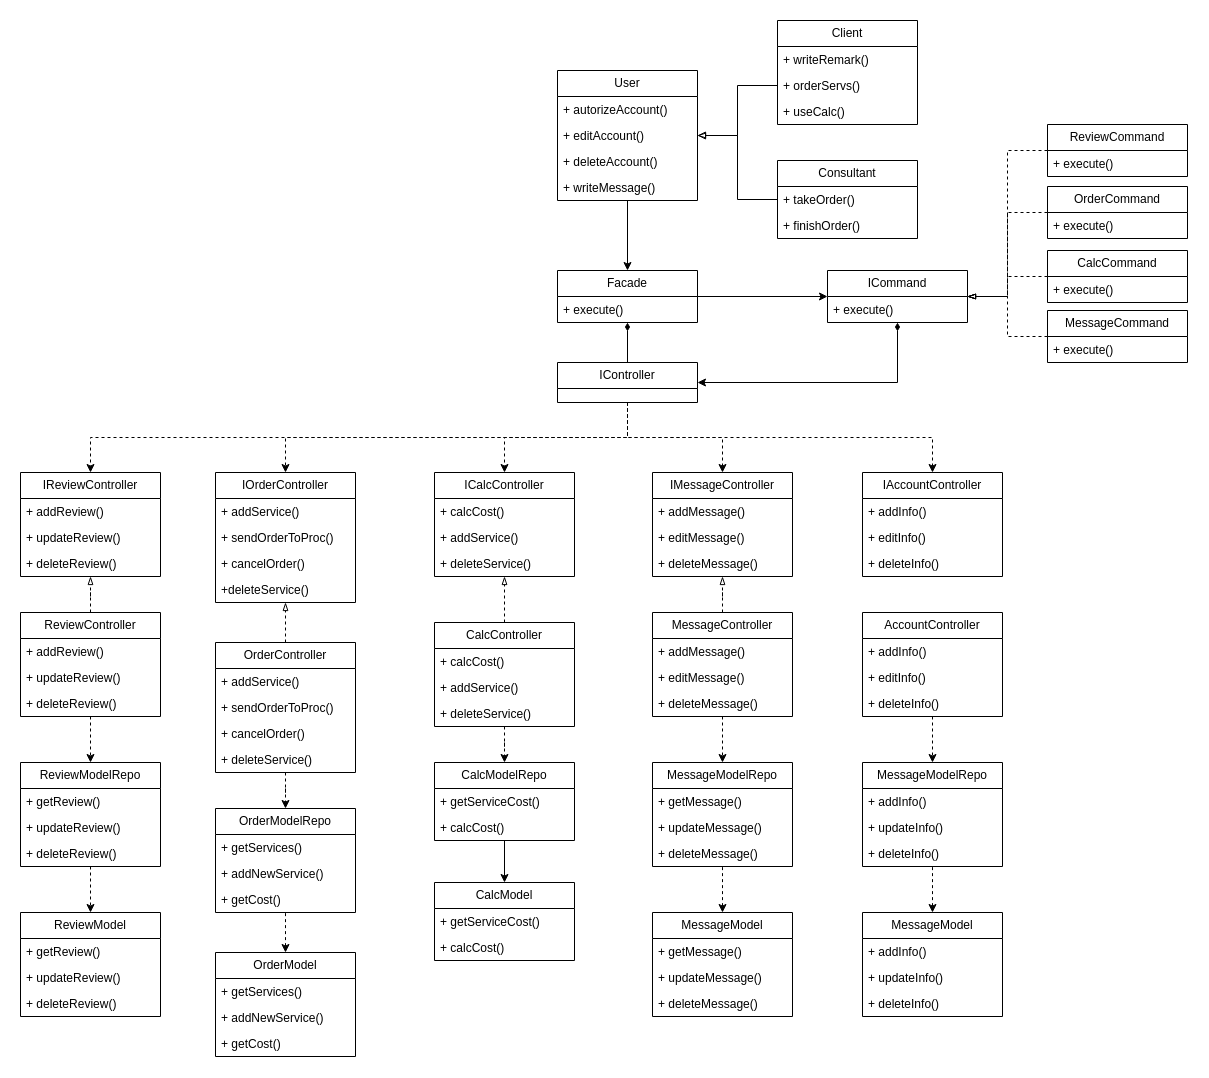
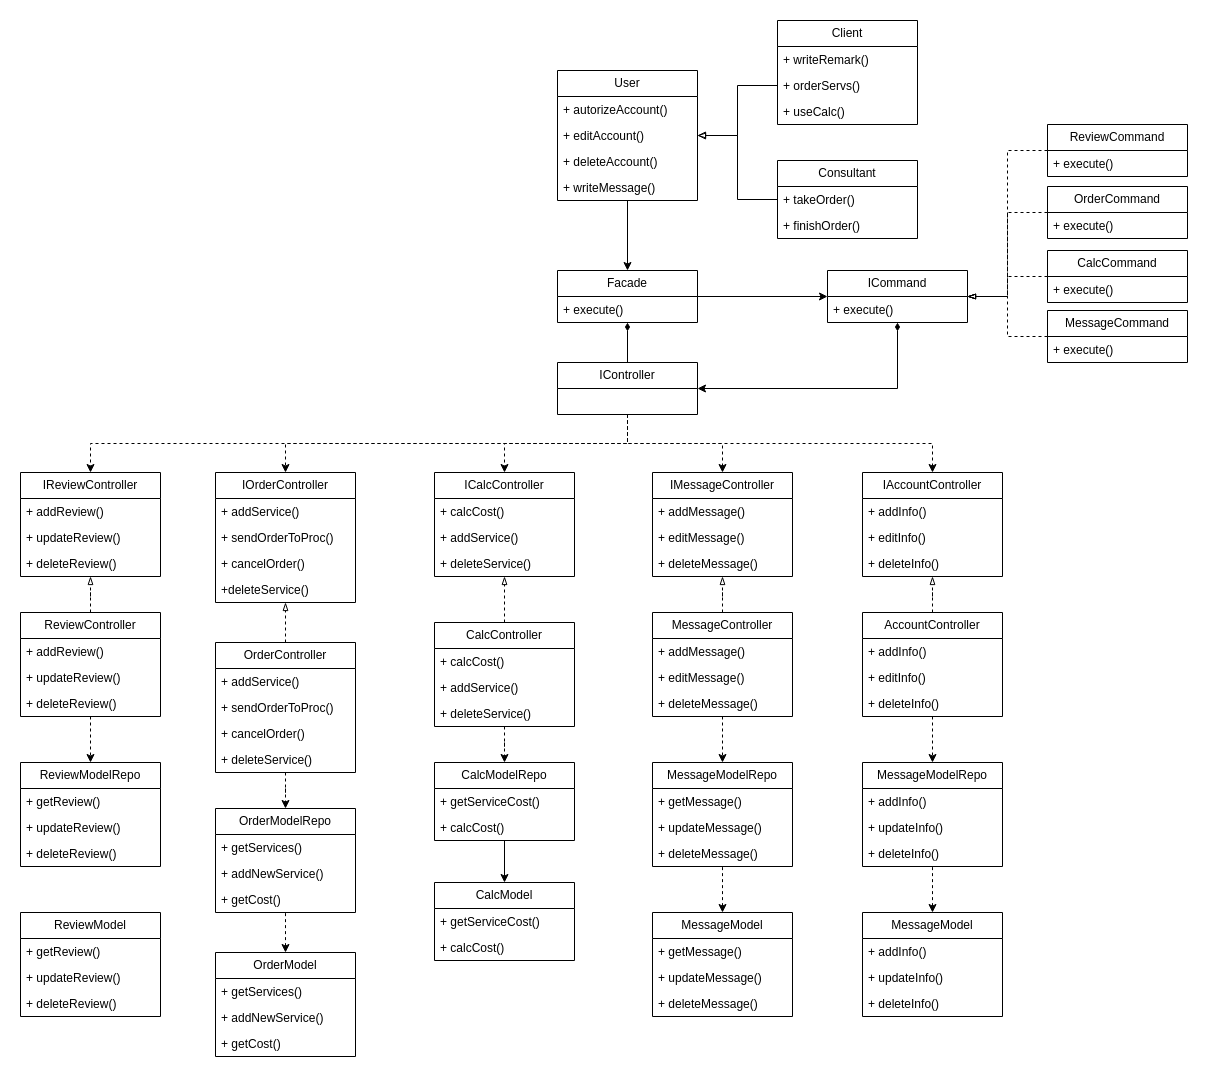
(628, 383) -> (628, 389)
none -> (933, 595)
(91, 886) -> none
